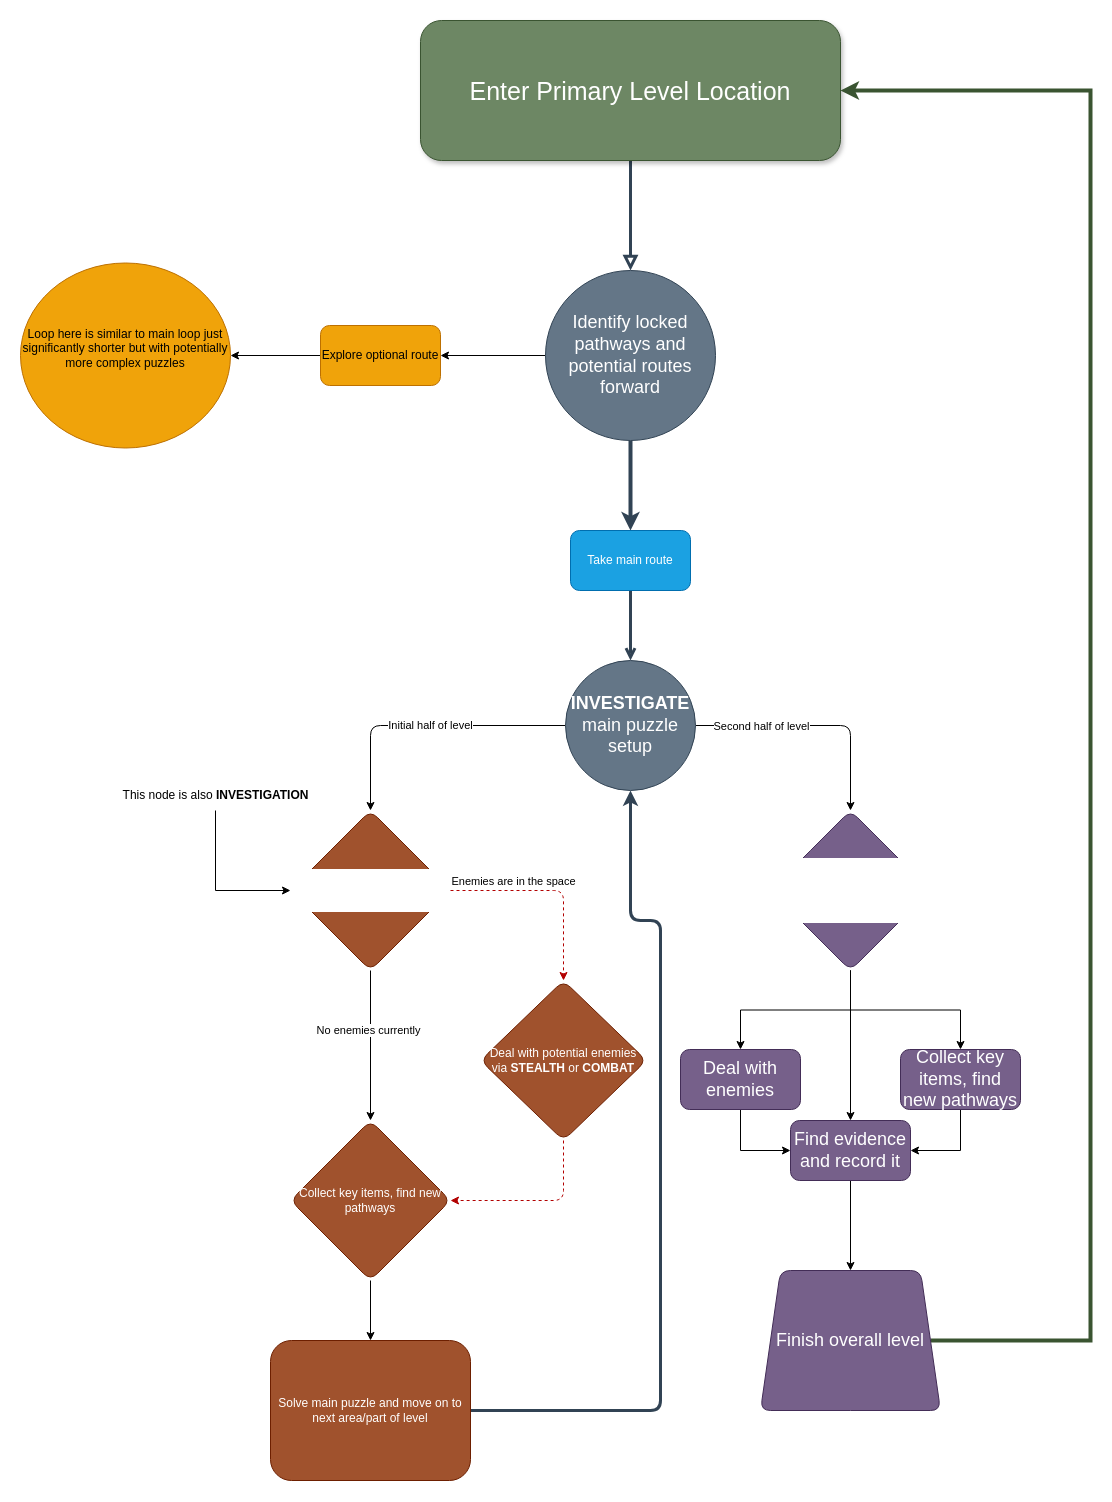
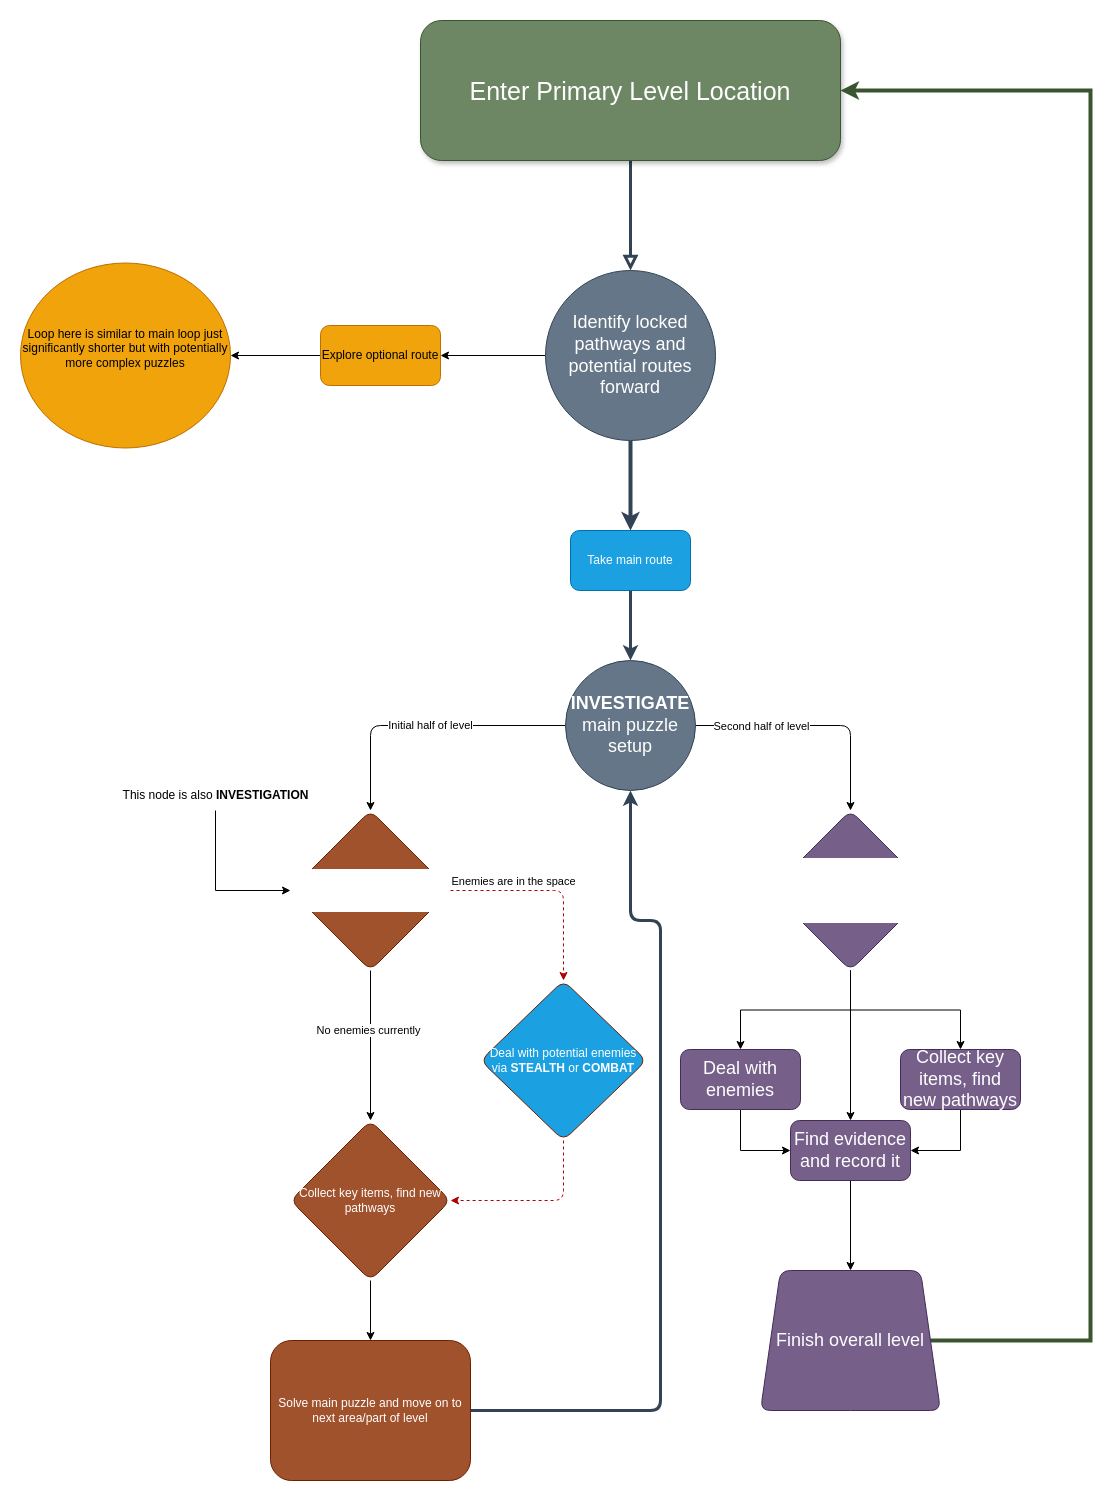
(631, 648) -> (631, 648)
(564, 1061) -> (564, 1061)
